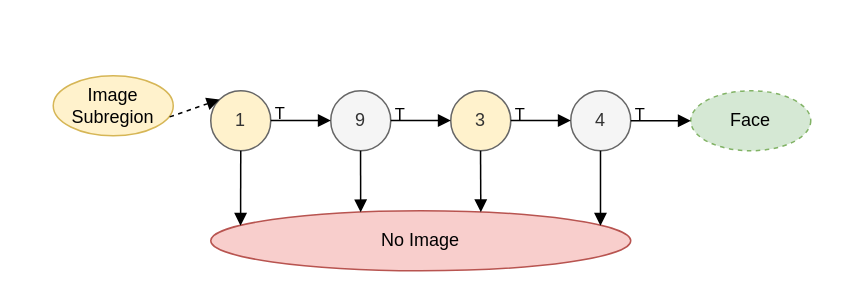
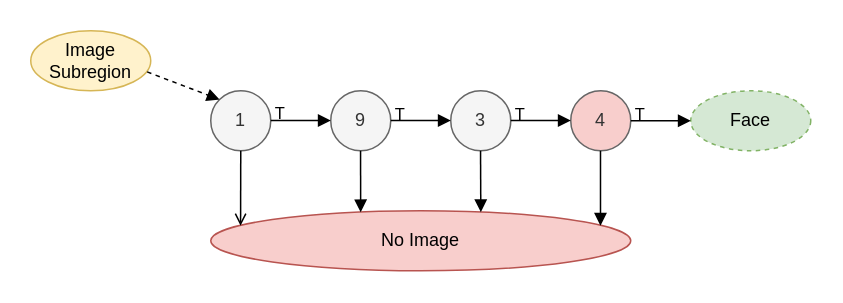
(113, 106) -> (91, 61)
(241, 121) -> (241, 121)
(481, 121) -> (481, 121)
(601, 121) -> (601, 121)
(241, 212) -> (241, 216)
